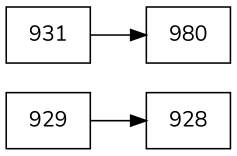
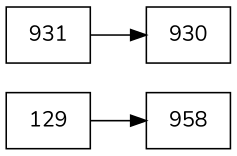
(188, 35) -> (188, 35)
(48, 121) -> (48, 121)
(188, 121) -> (188, 121)
